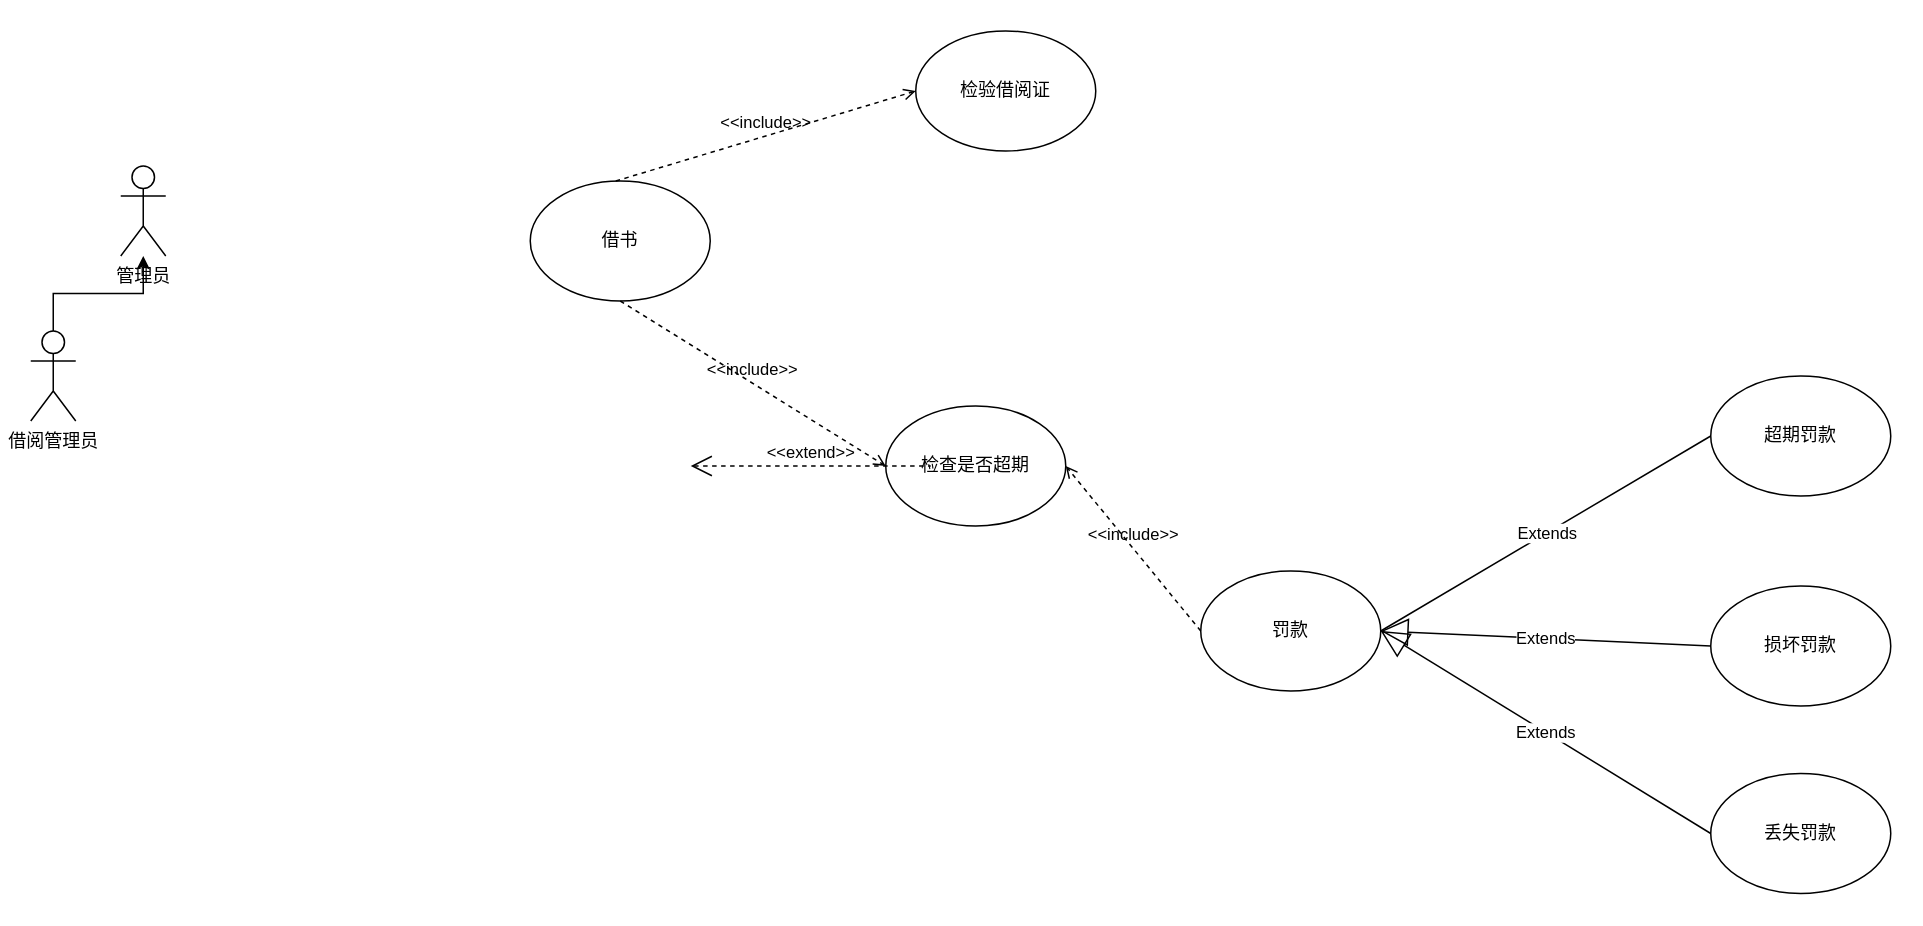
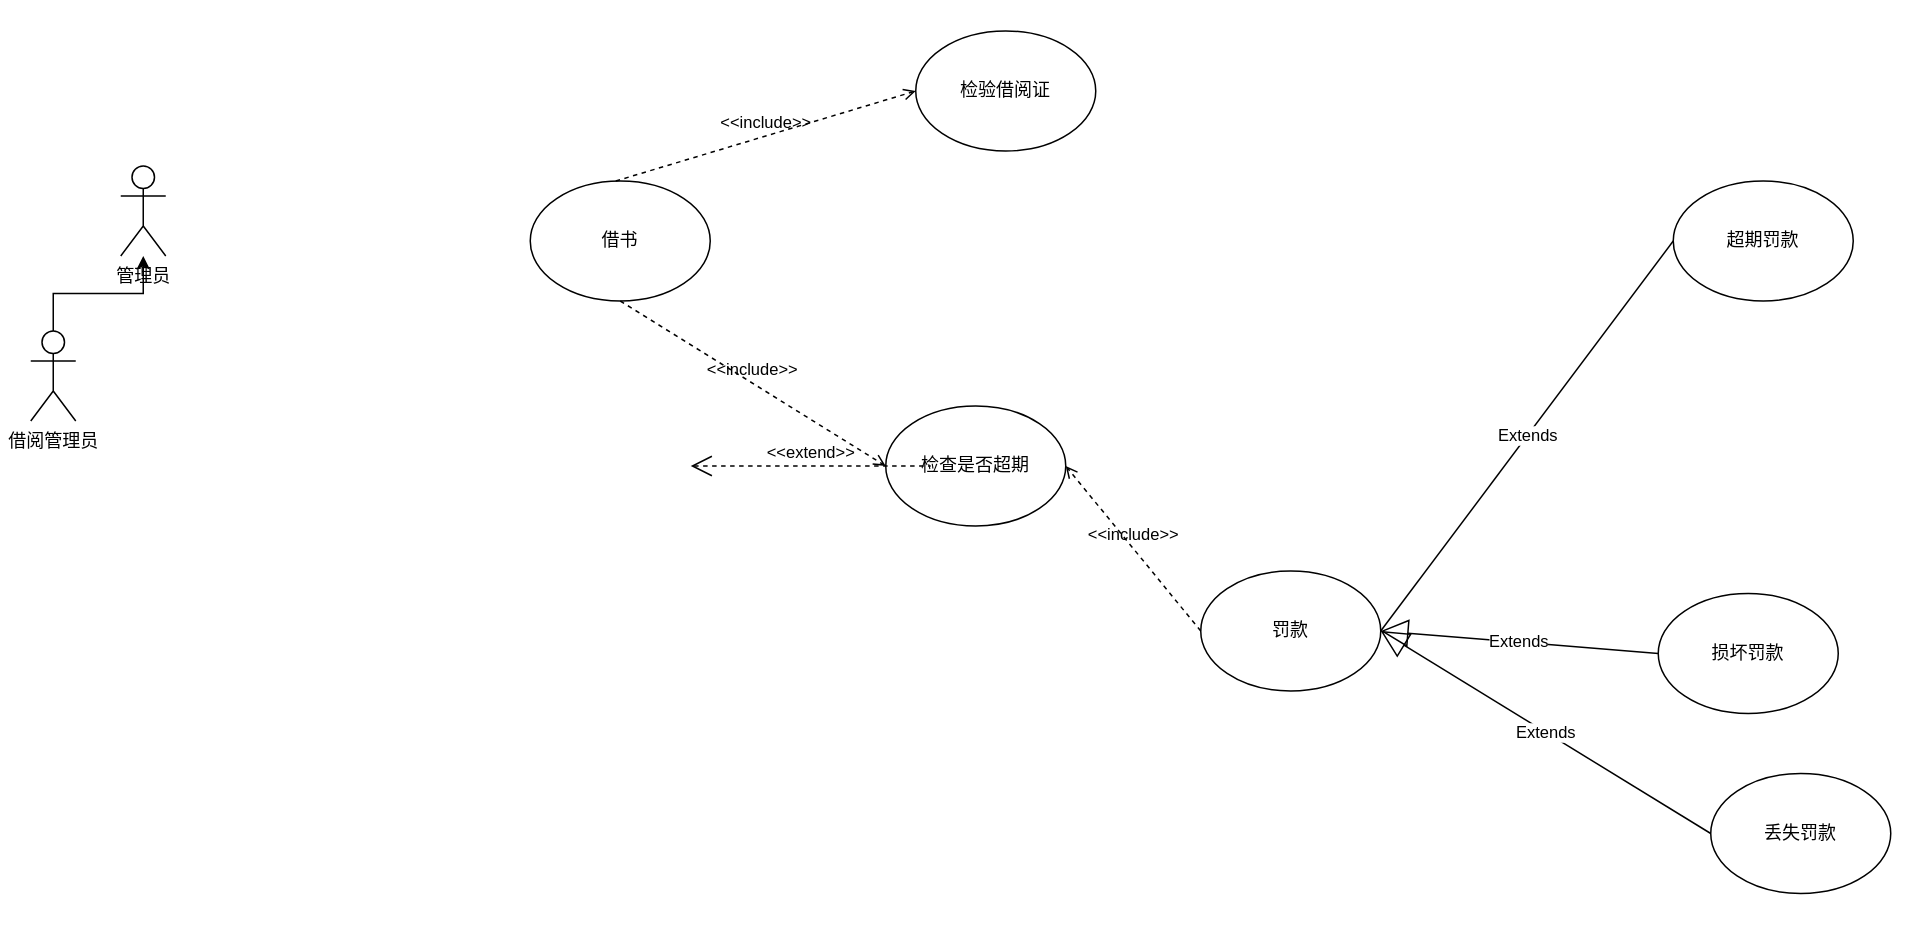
(1801, 436) -> (1763, 241)
(1801, 646) -> (1748, 653)
